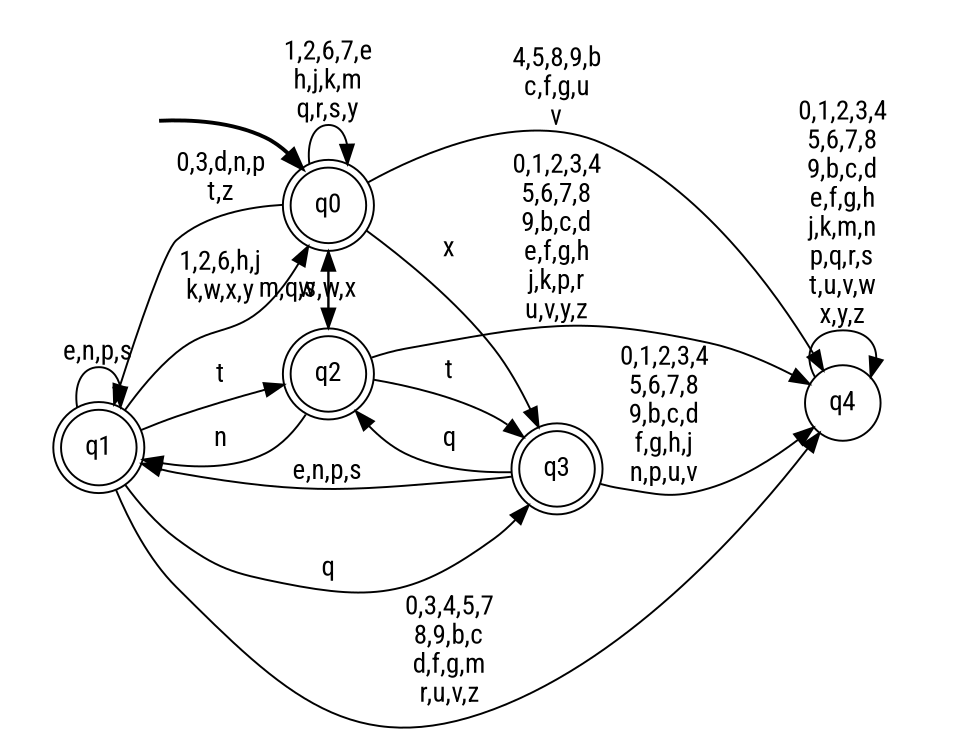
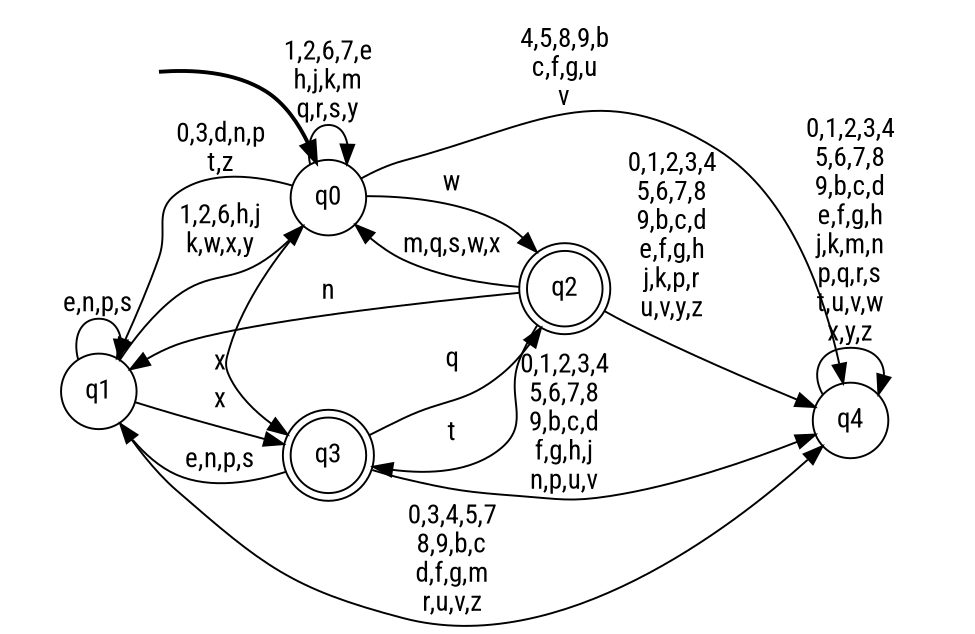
(328, 205) -> (328, 198)
(203, 408) -> none
(99, 448) -> (99, 391)
(328, 569) -> (221, 400)
